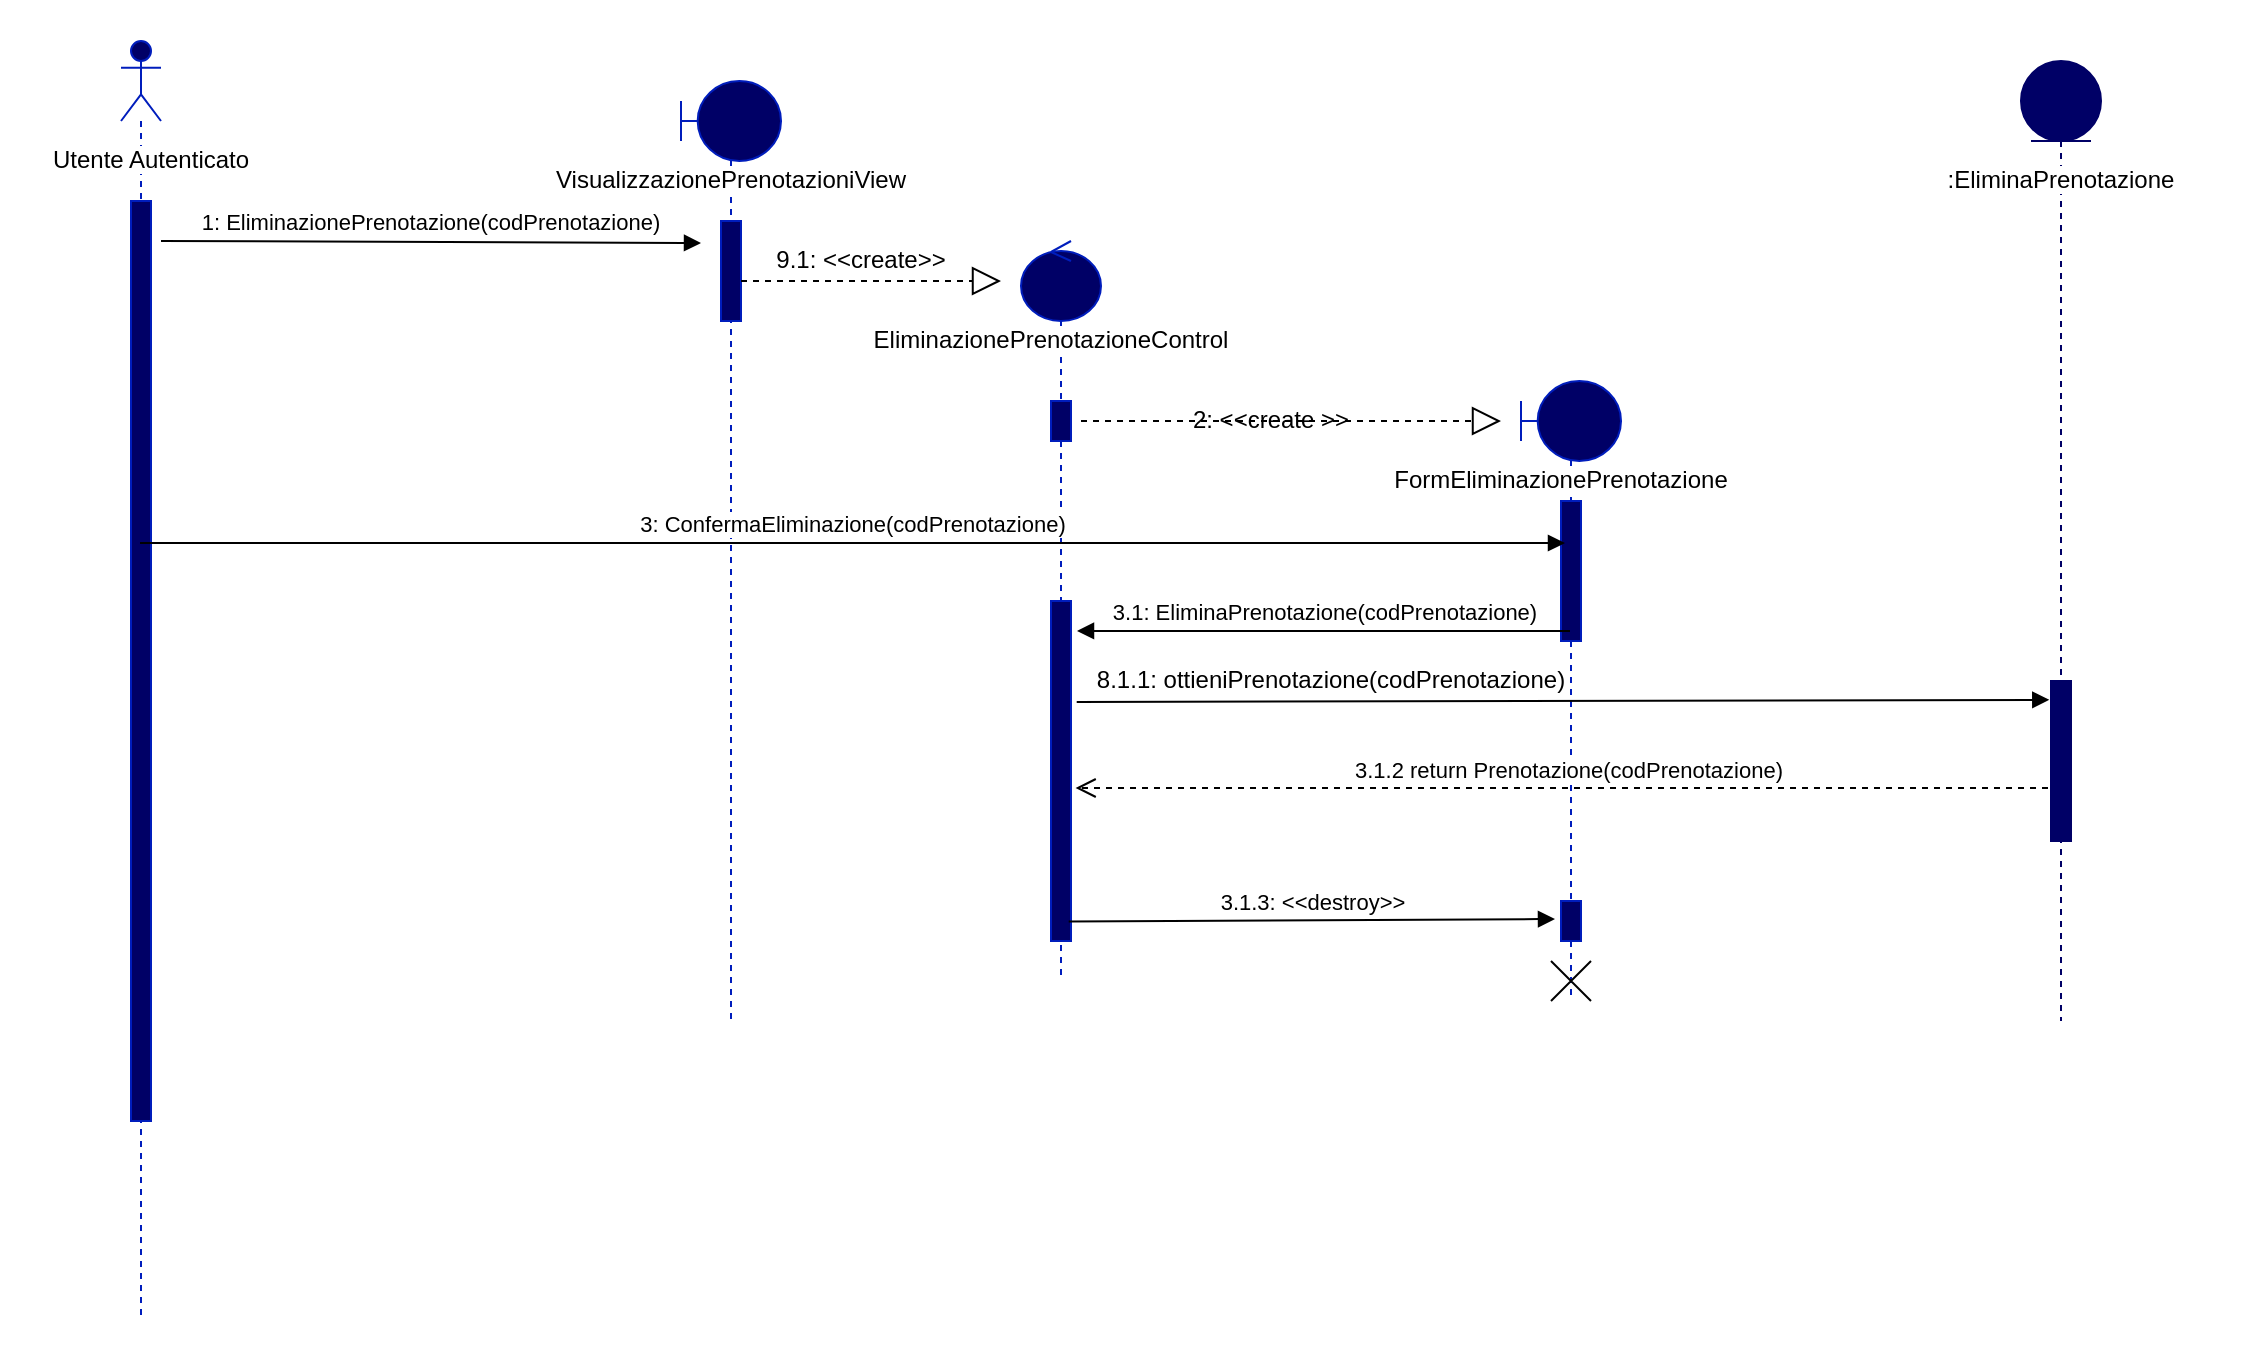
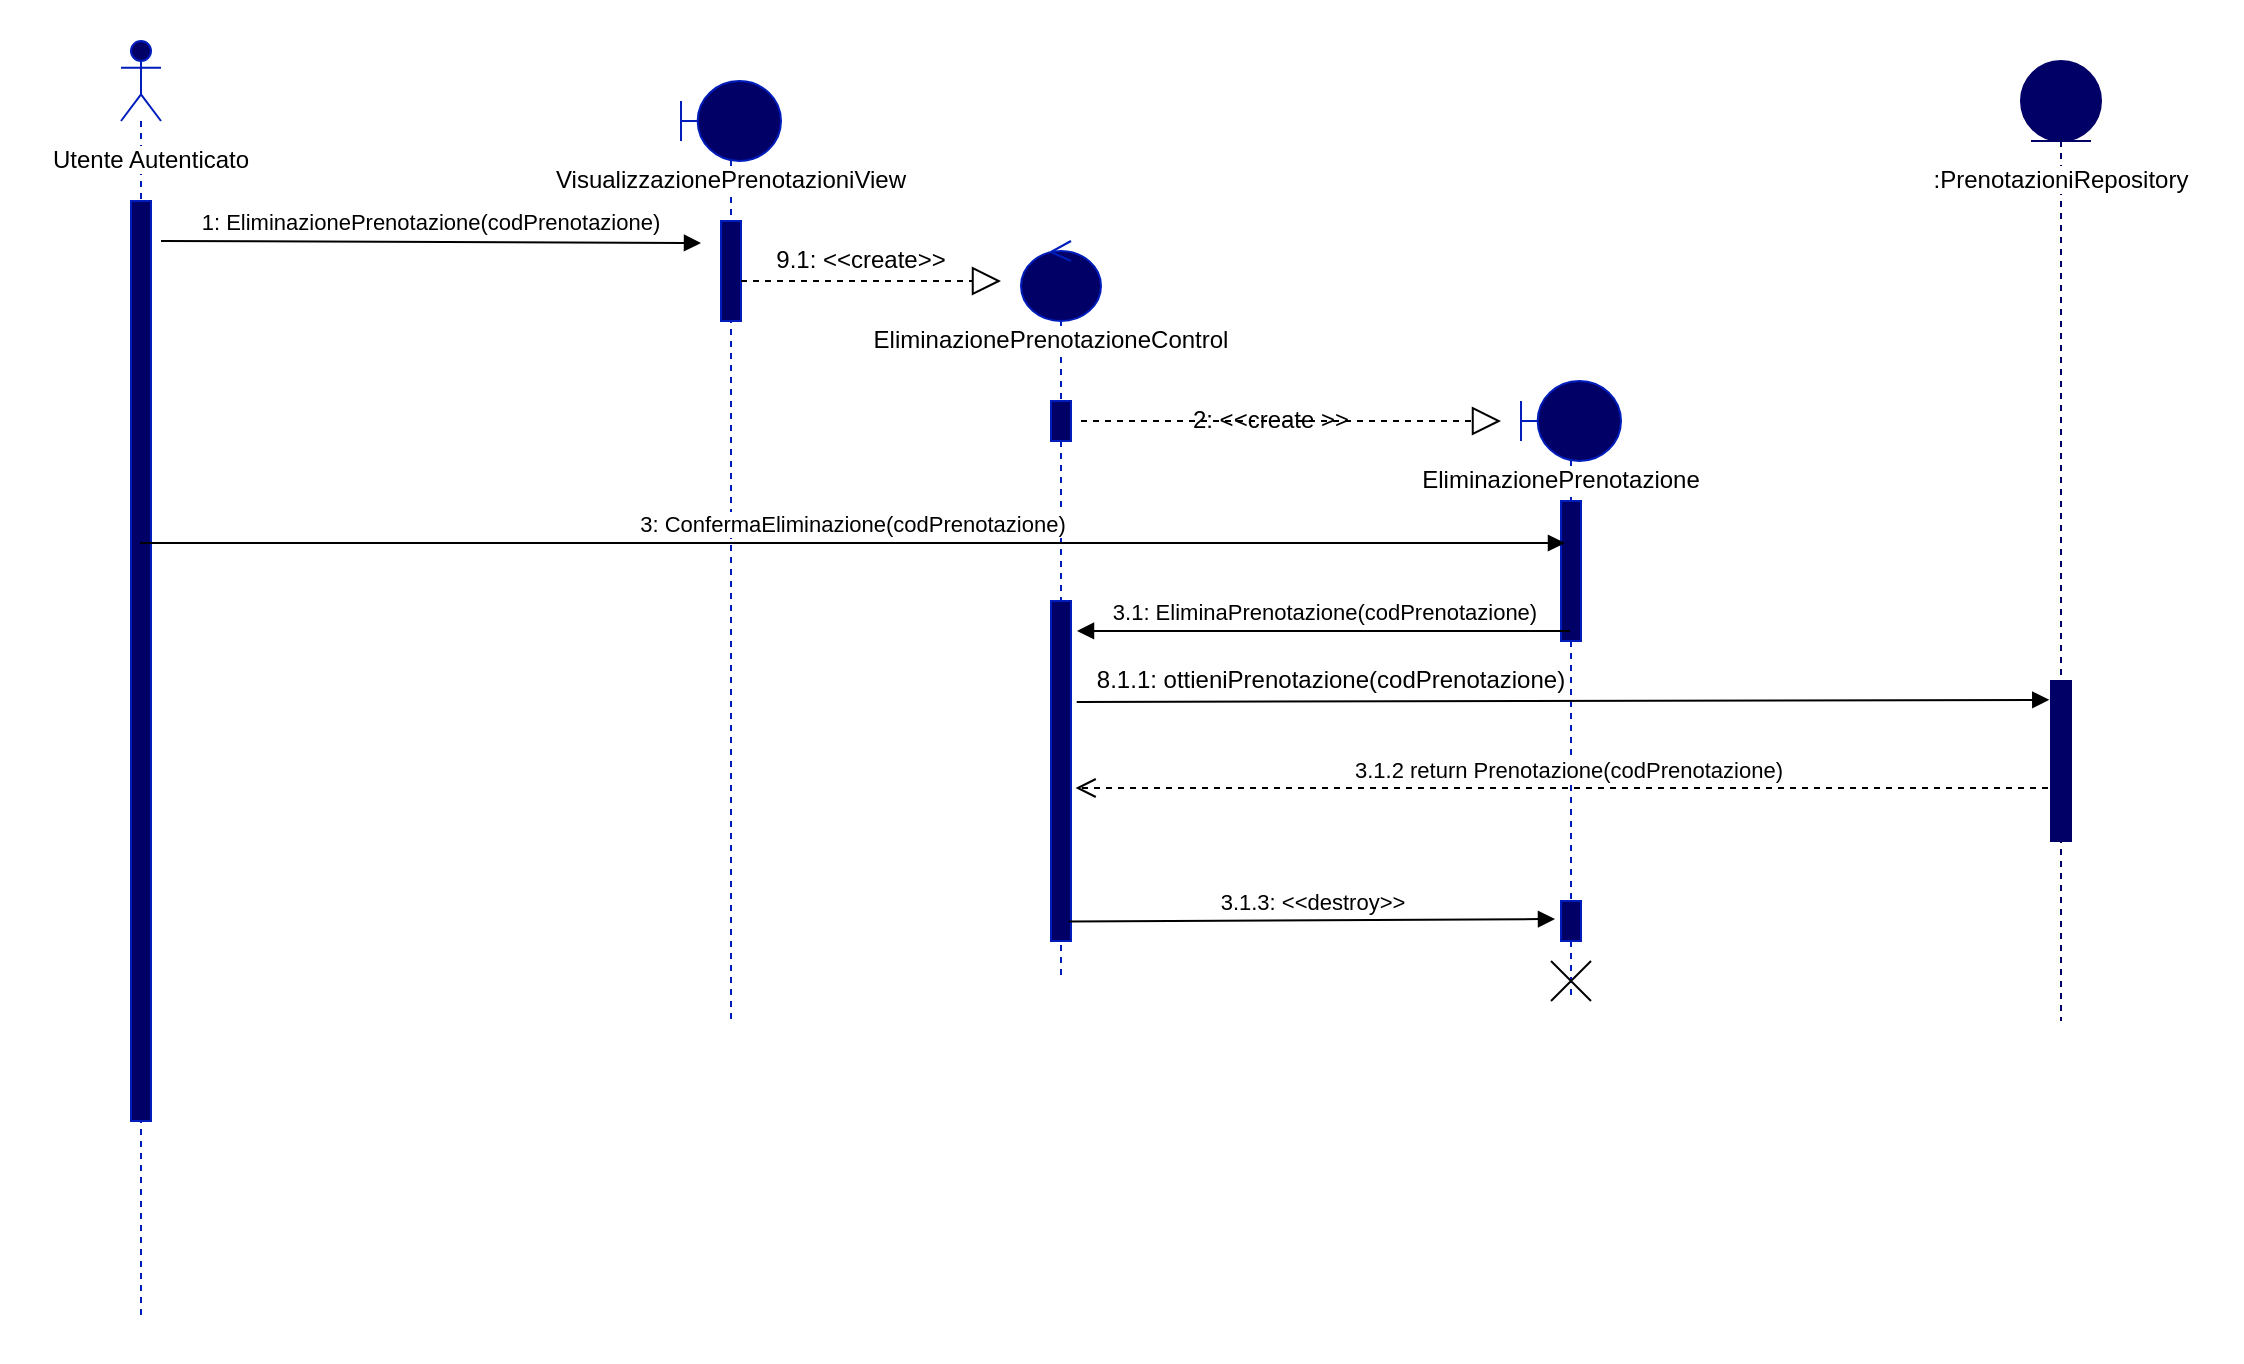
(2062, 181) -> (2062, 181)
(1562, 481) -> (1562, 481)
